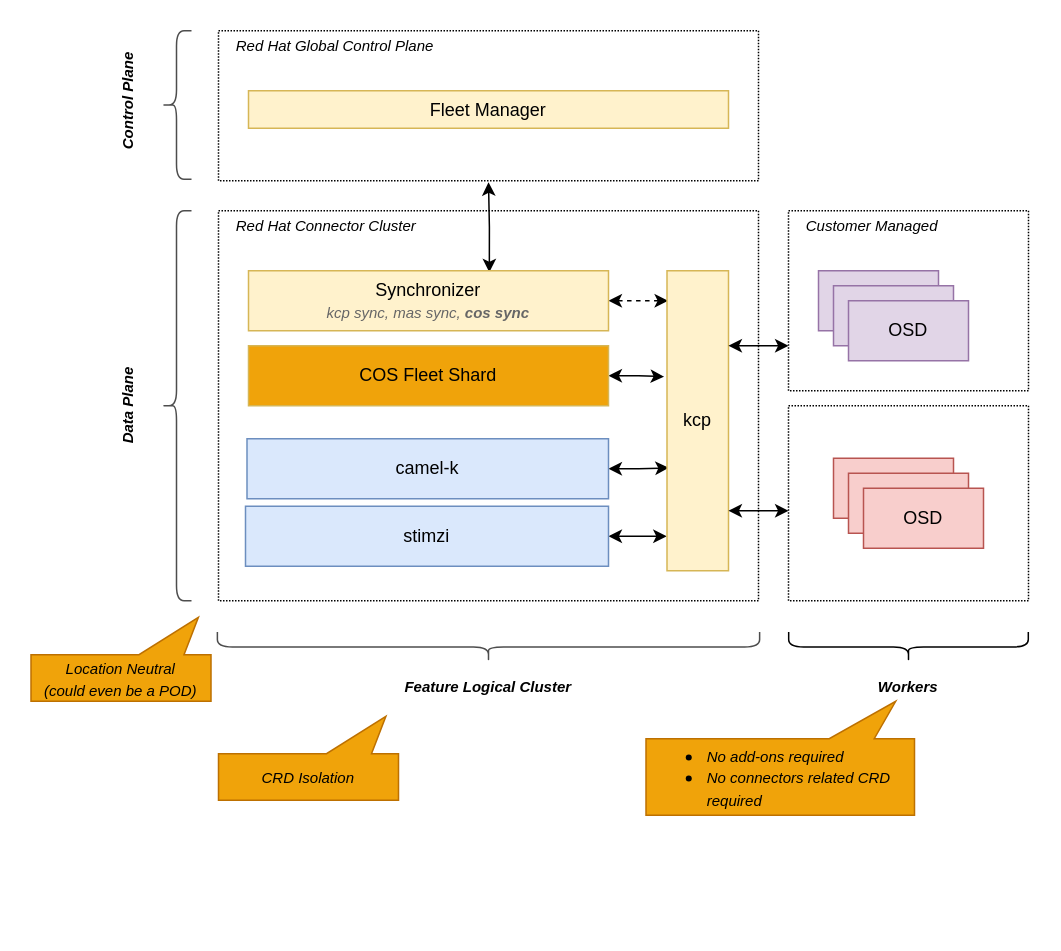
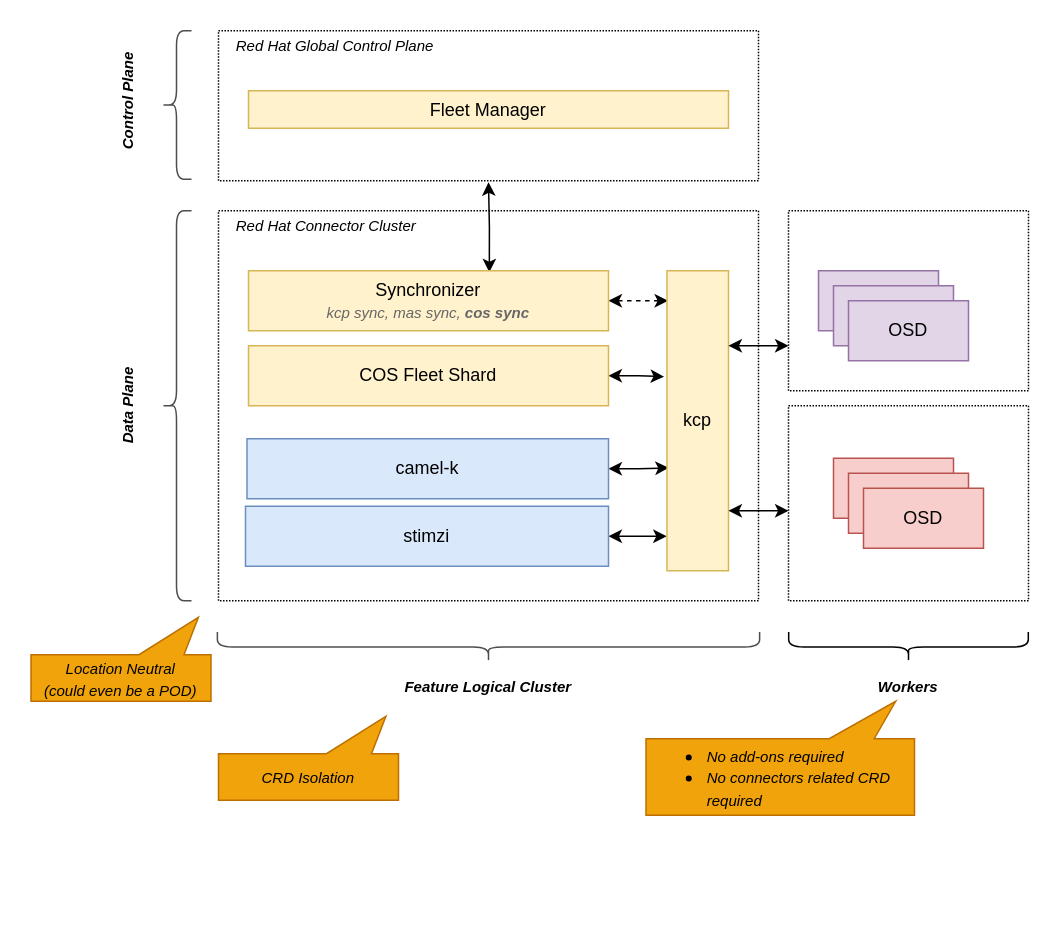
(878, 226) -> none
(428, 376) -> (428, 376)
